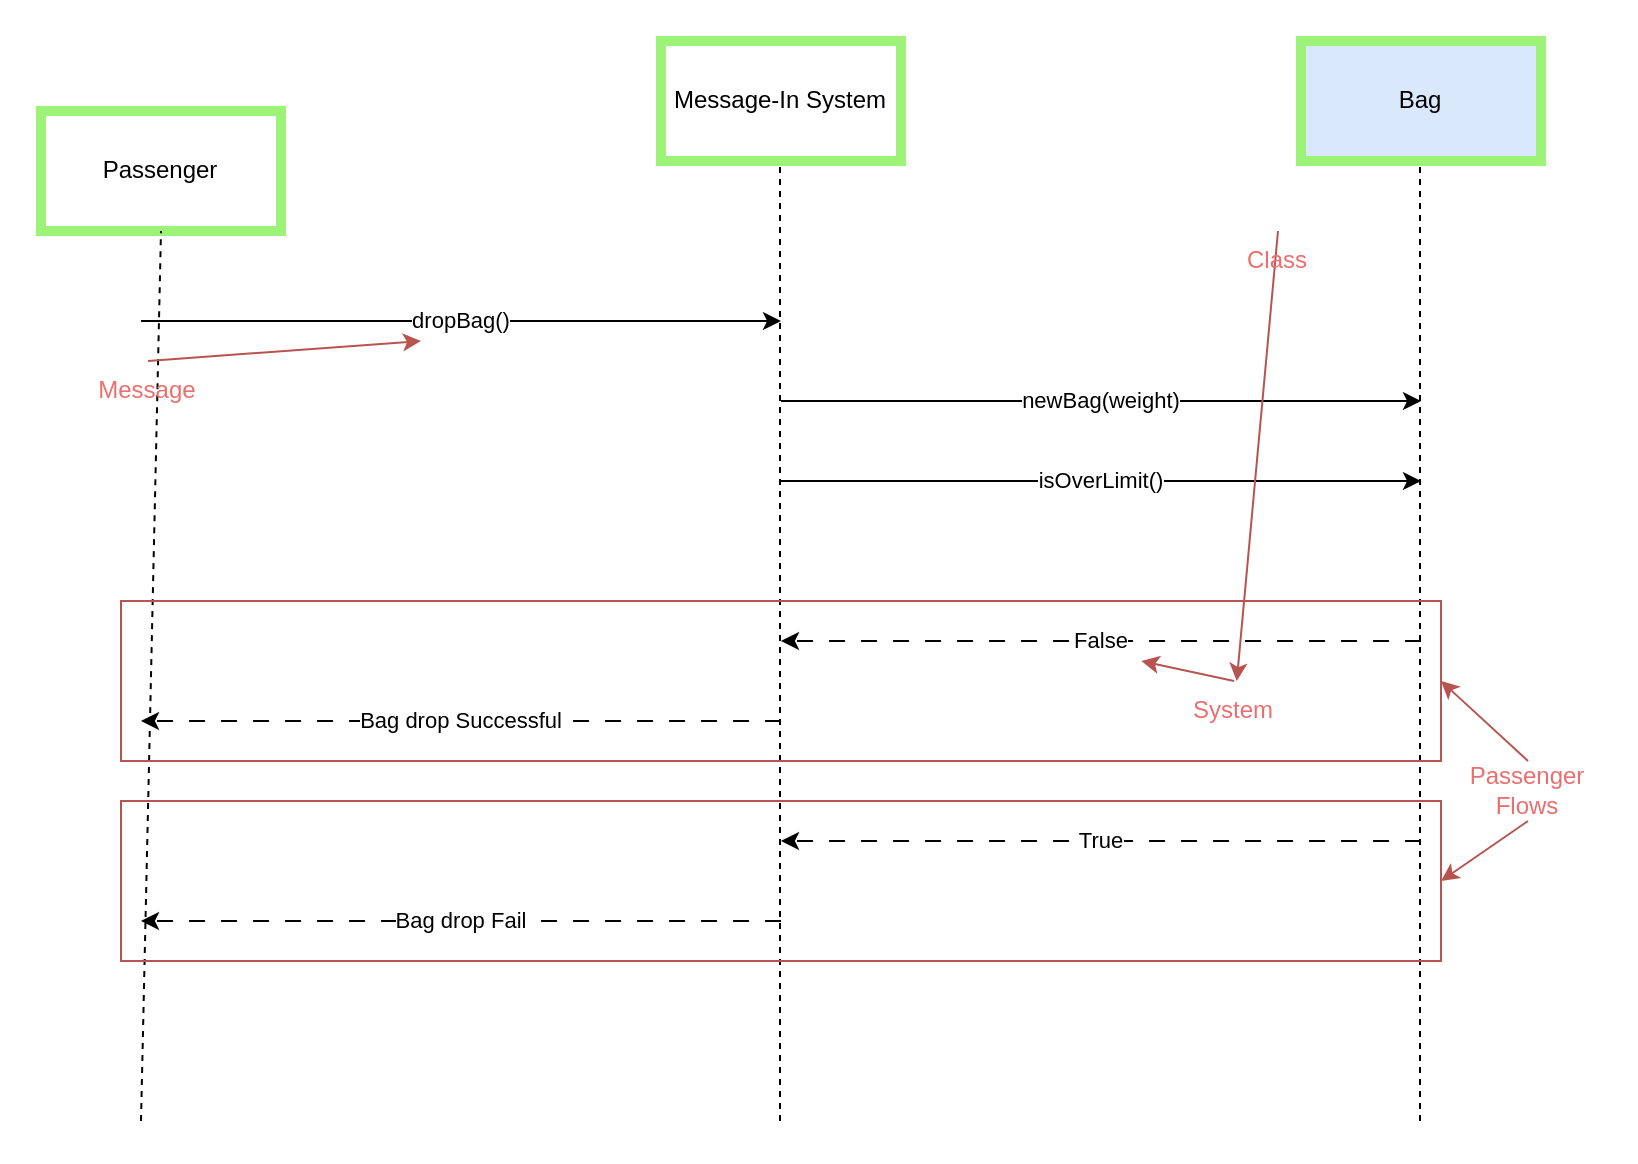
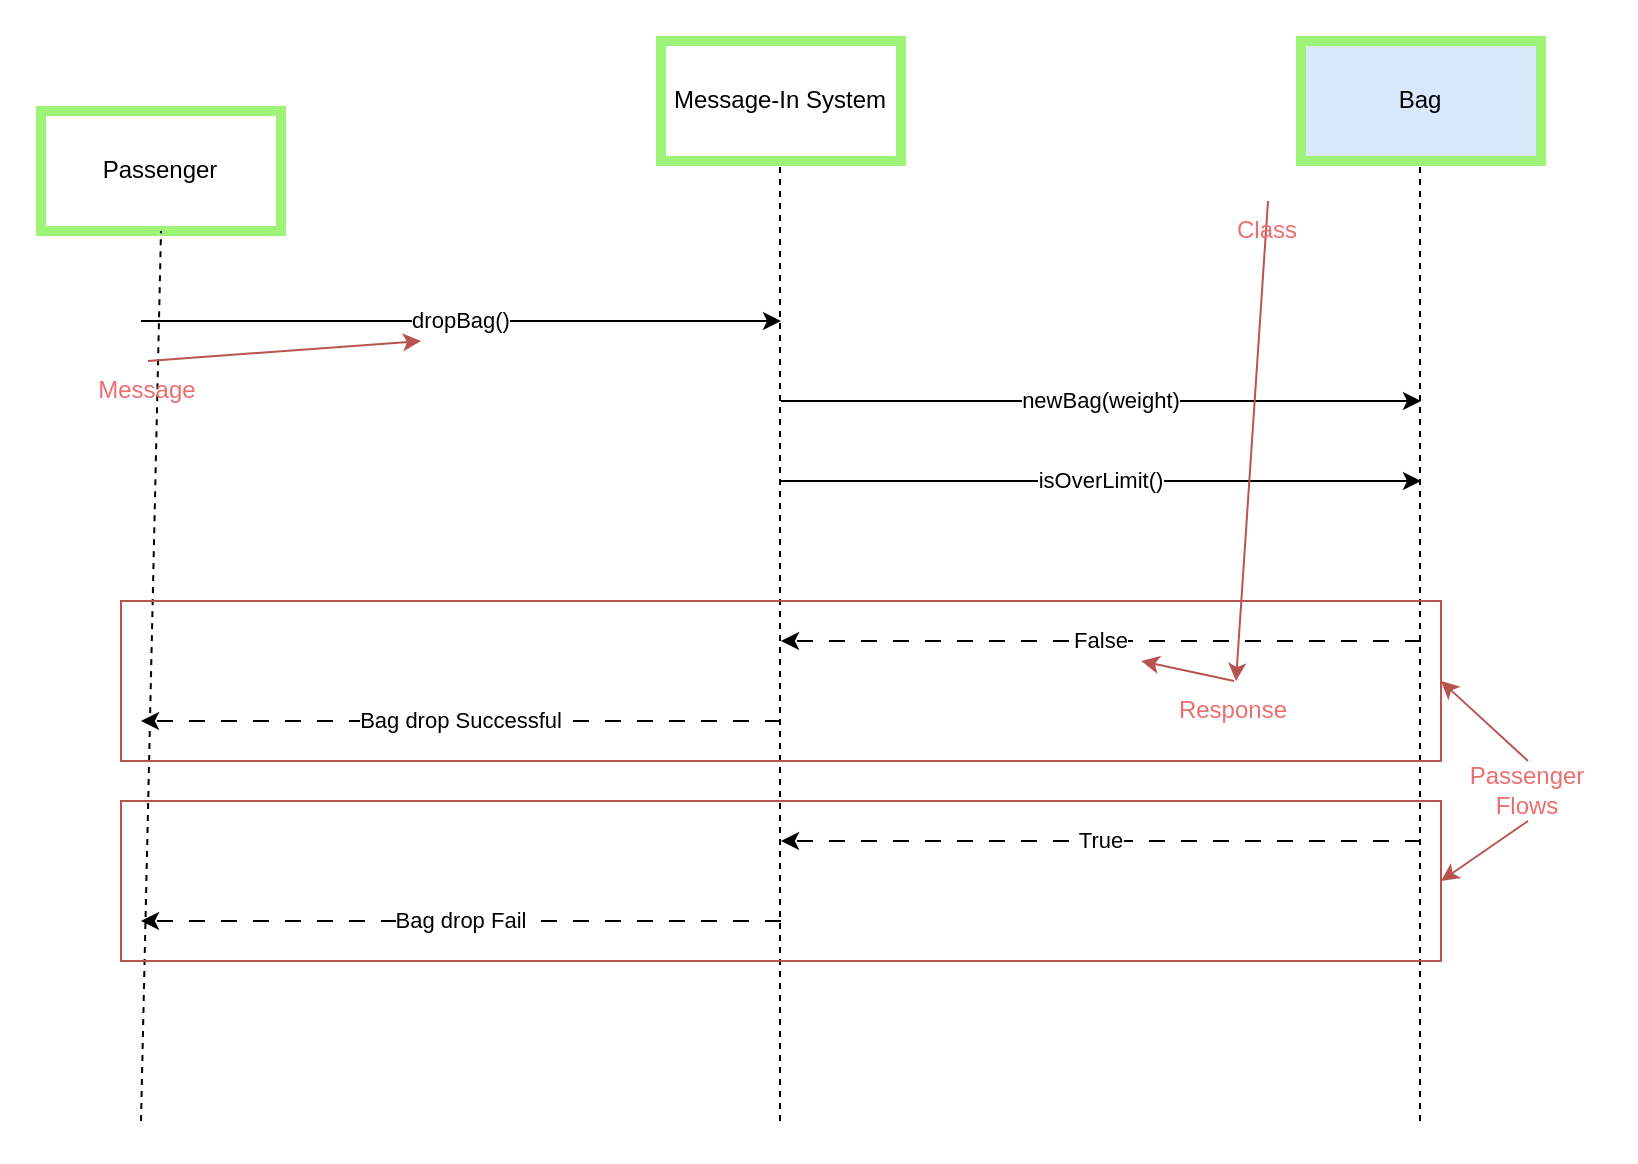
(1278, 261) -> (1268, 231)
(1234, 711) -> (1234, 711)
